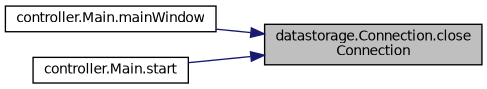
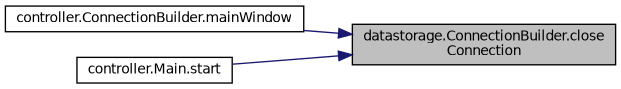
(111, 19) -> (155, 19)
(373, 45) -> (484, 45)
